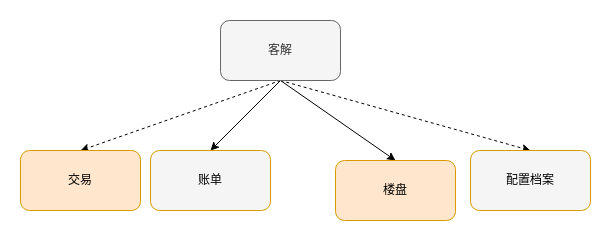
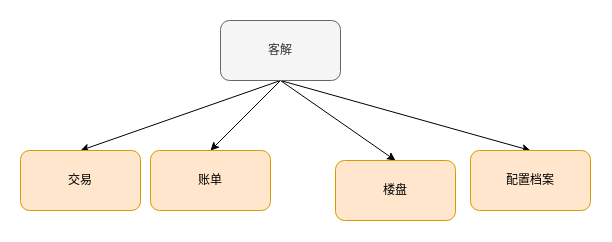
(181, 115) -> (181, 115)
(405, 115) -> (405, 115)
(211, 181) -> (211, 181)
(531, 181) -> (531, 181)
